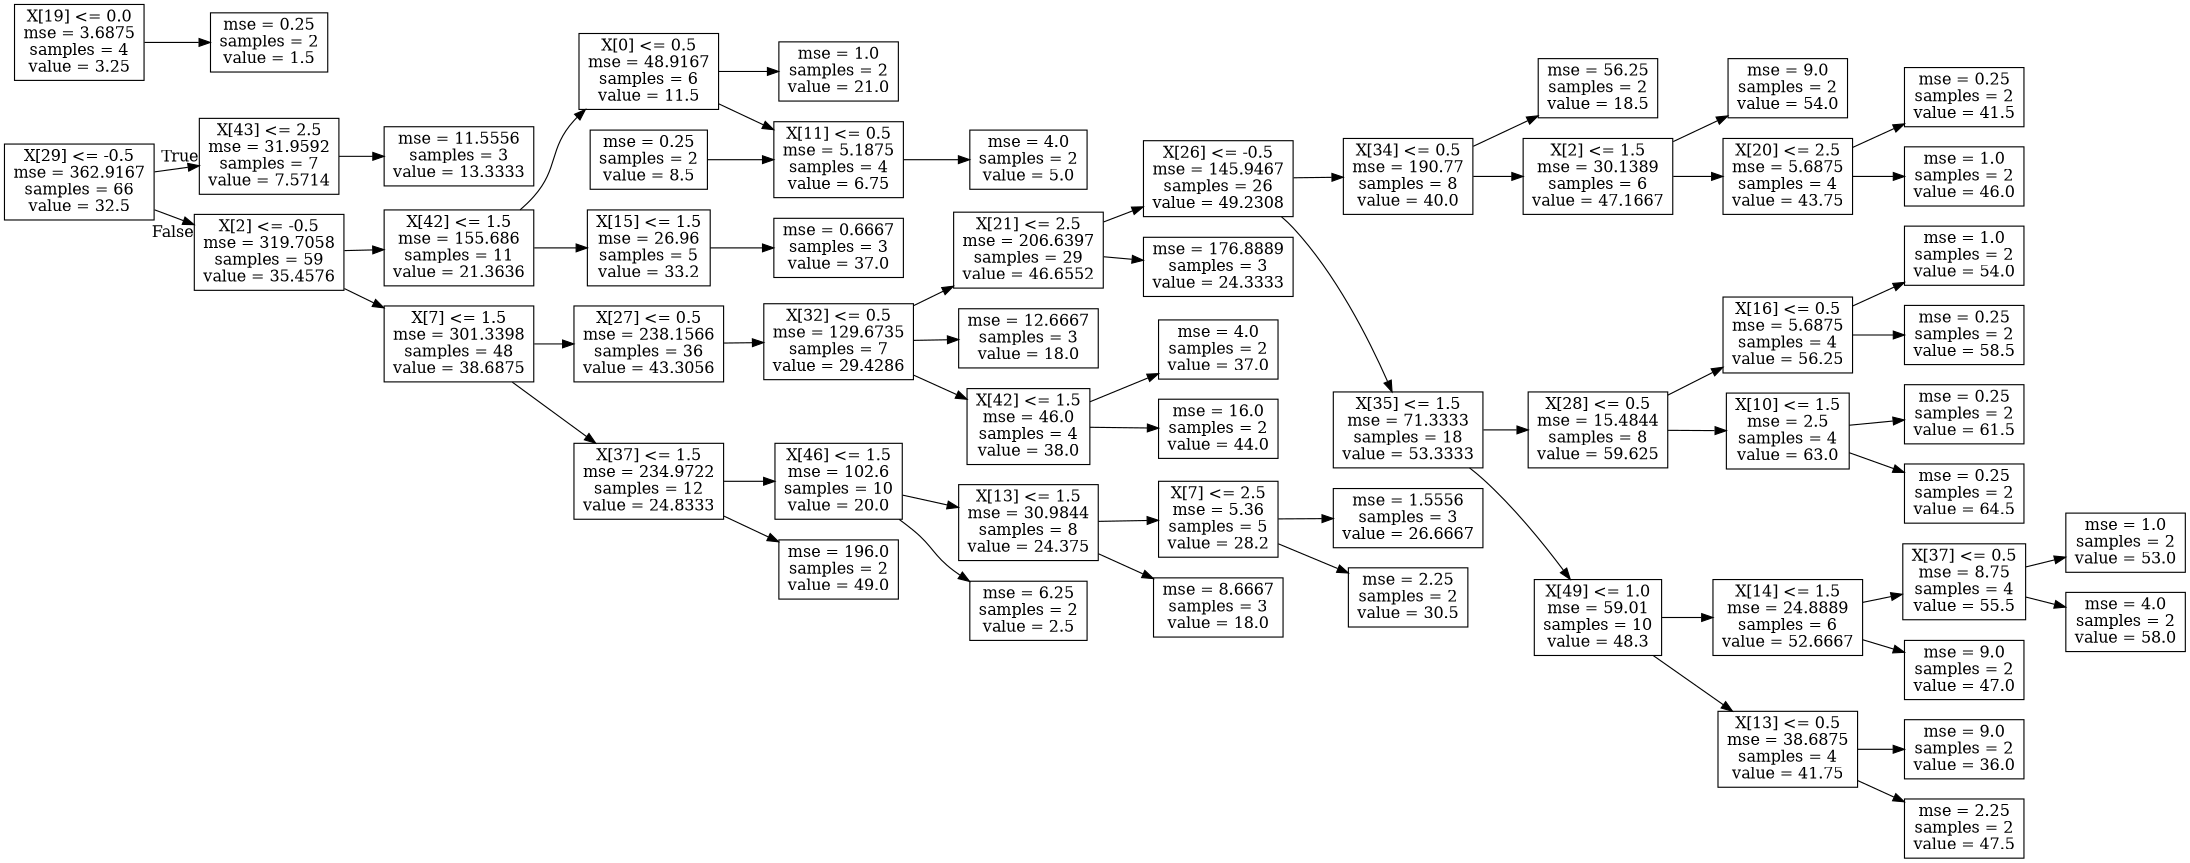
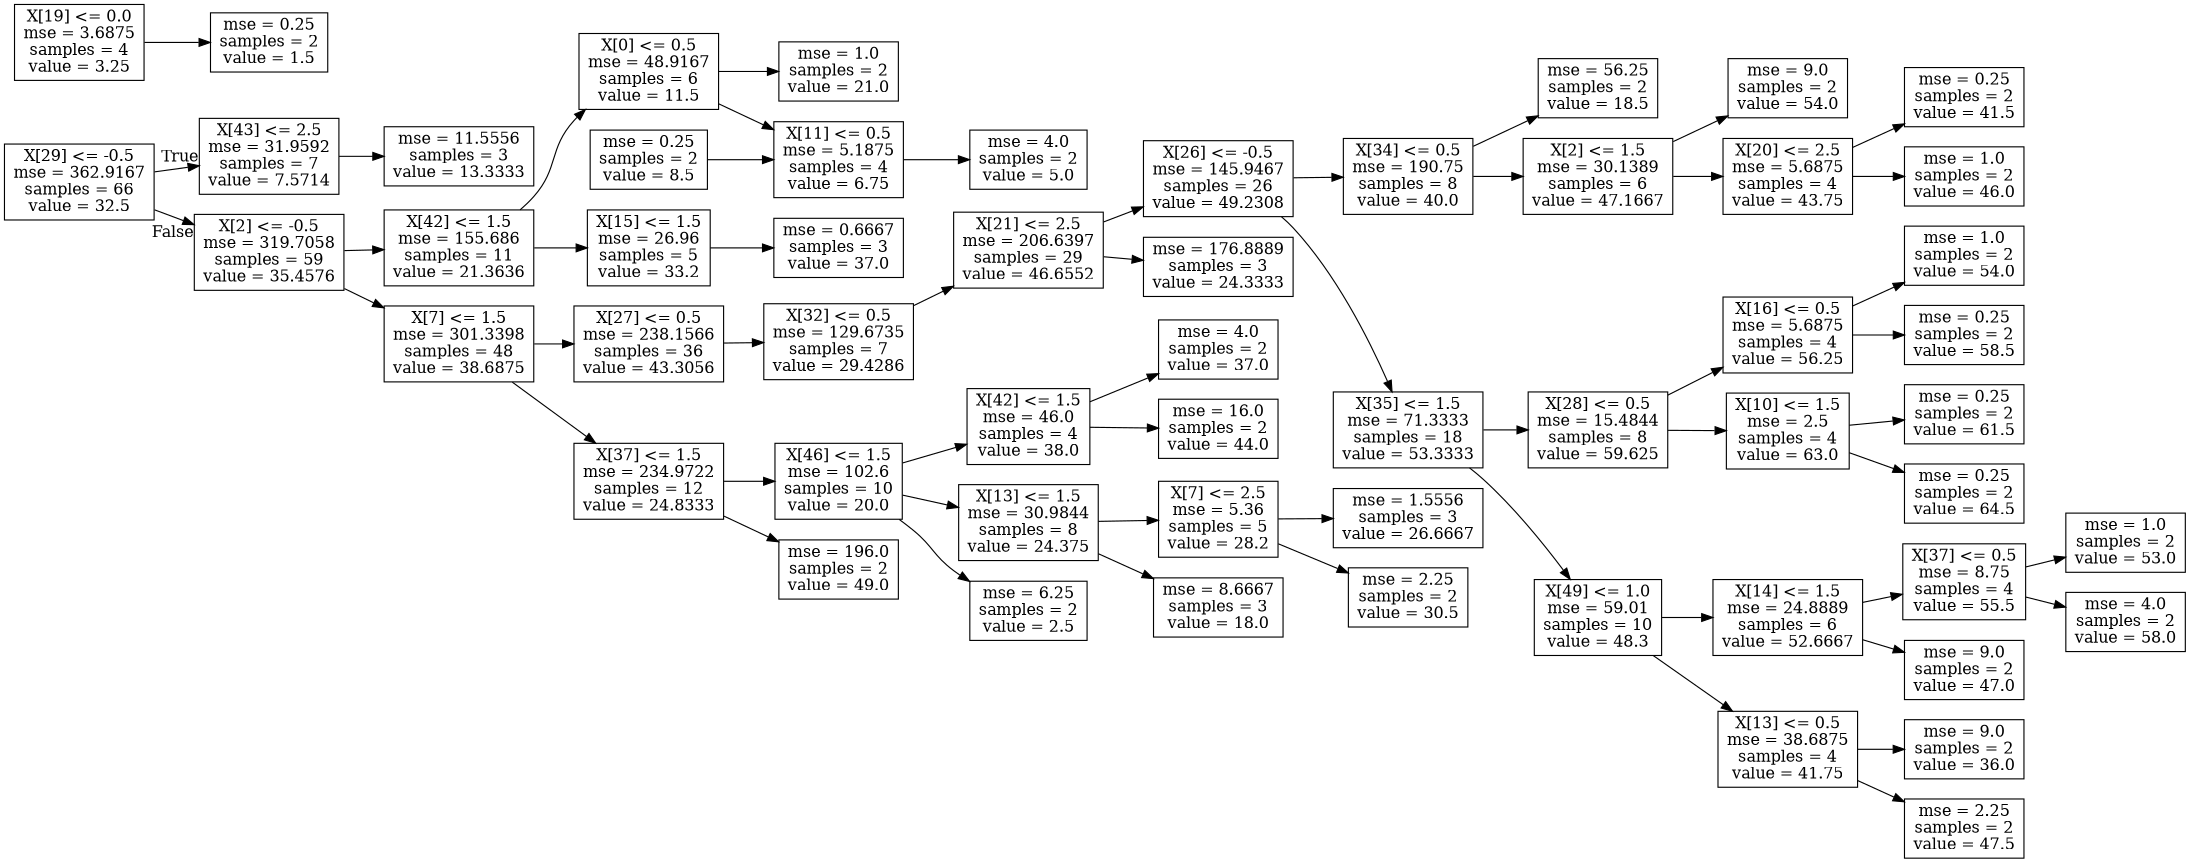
(1408, 176) -> (1408, 176)
(1028, 338) -> none
(935, 385) -> (929, 455)
